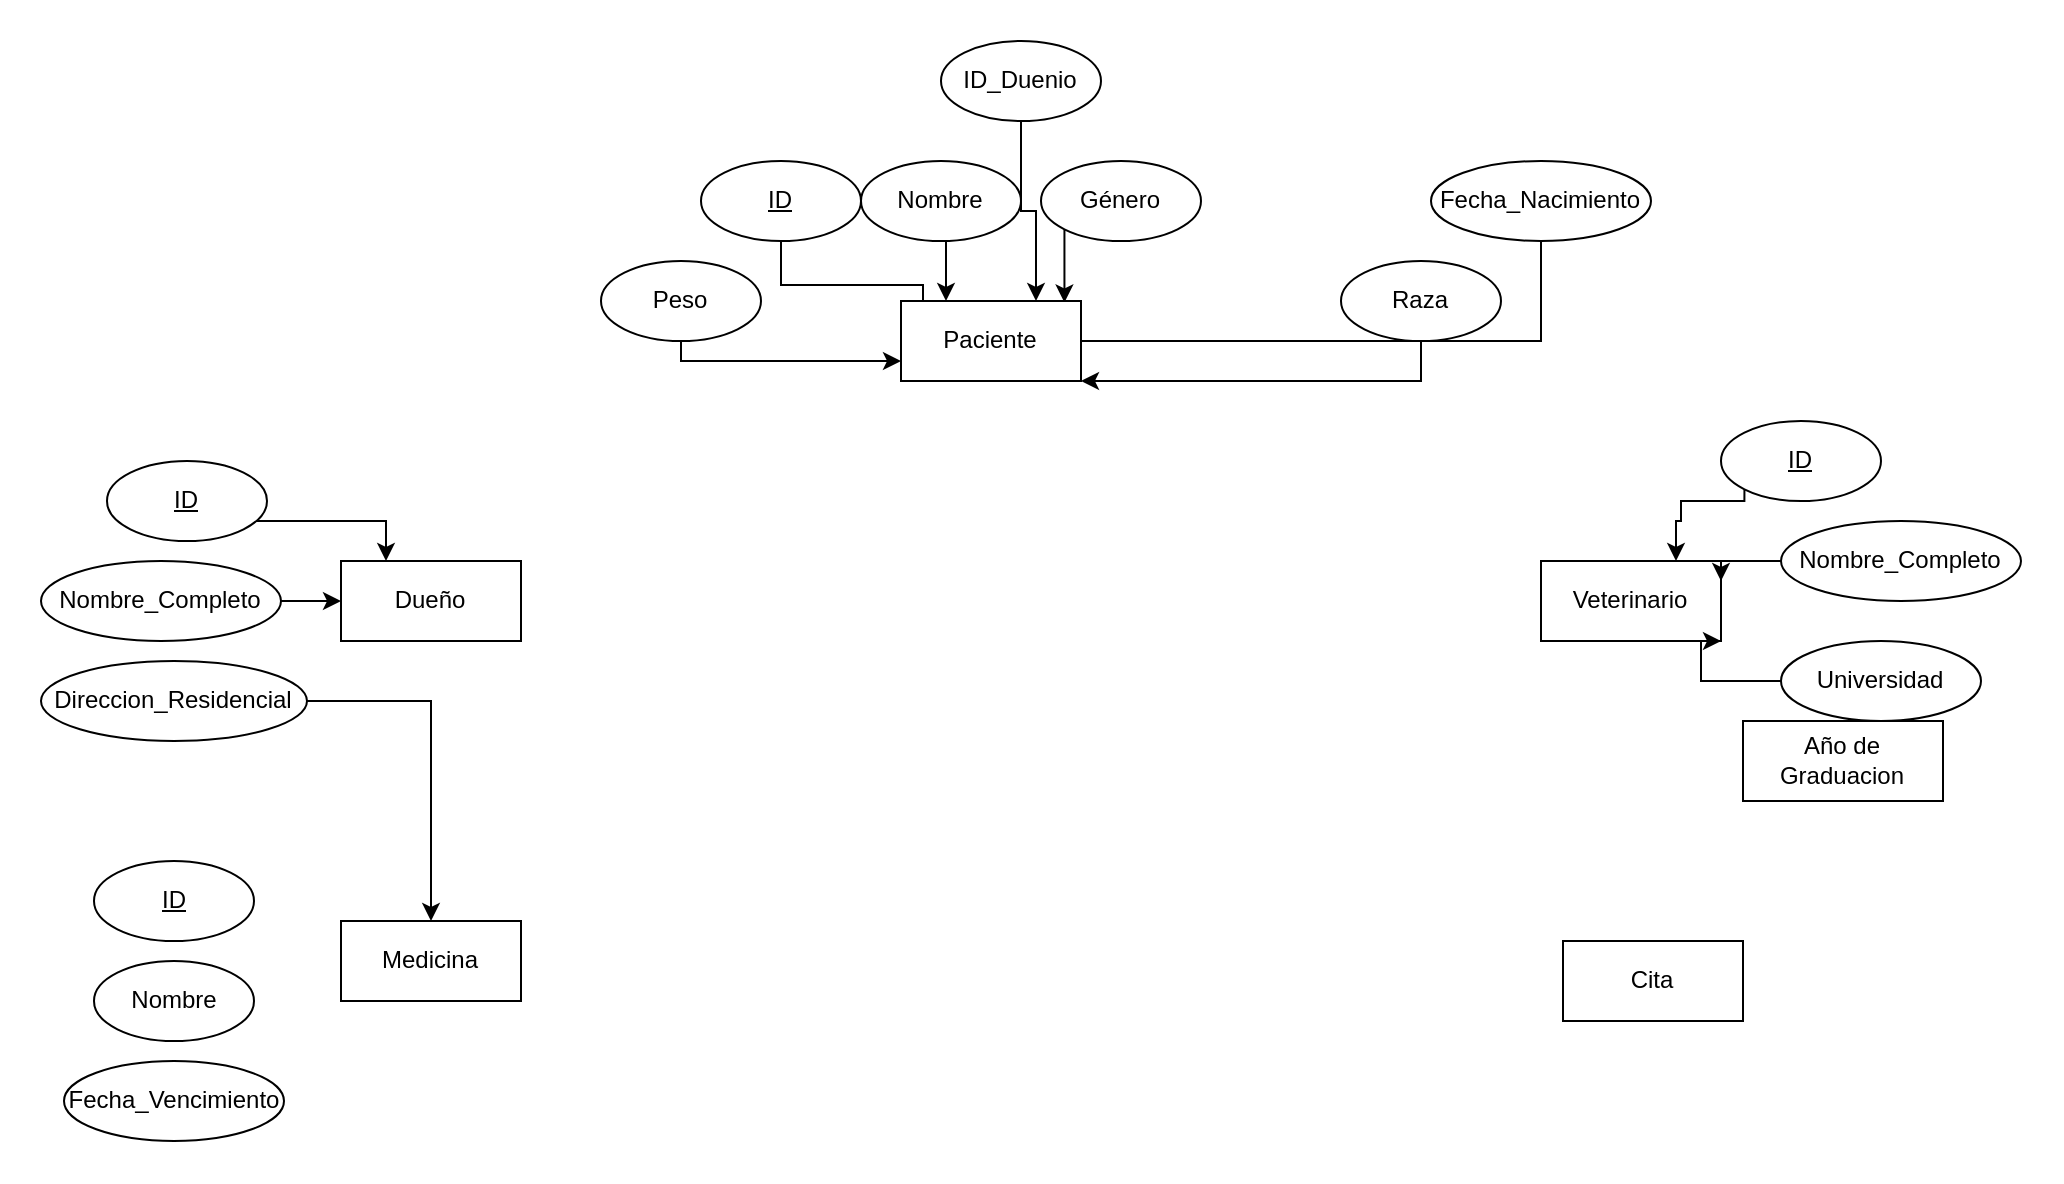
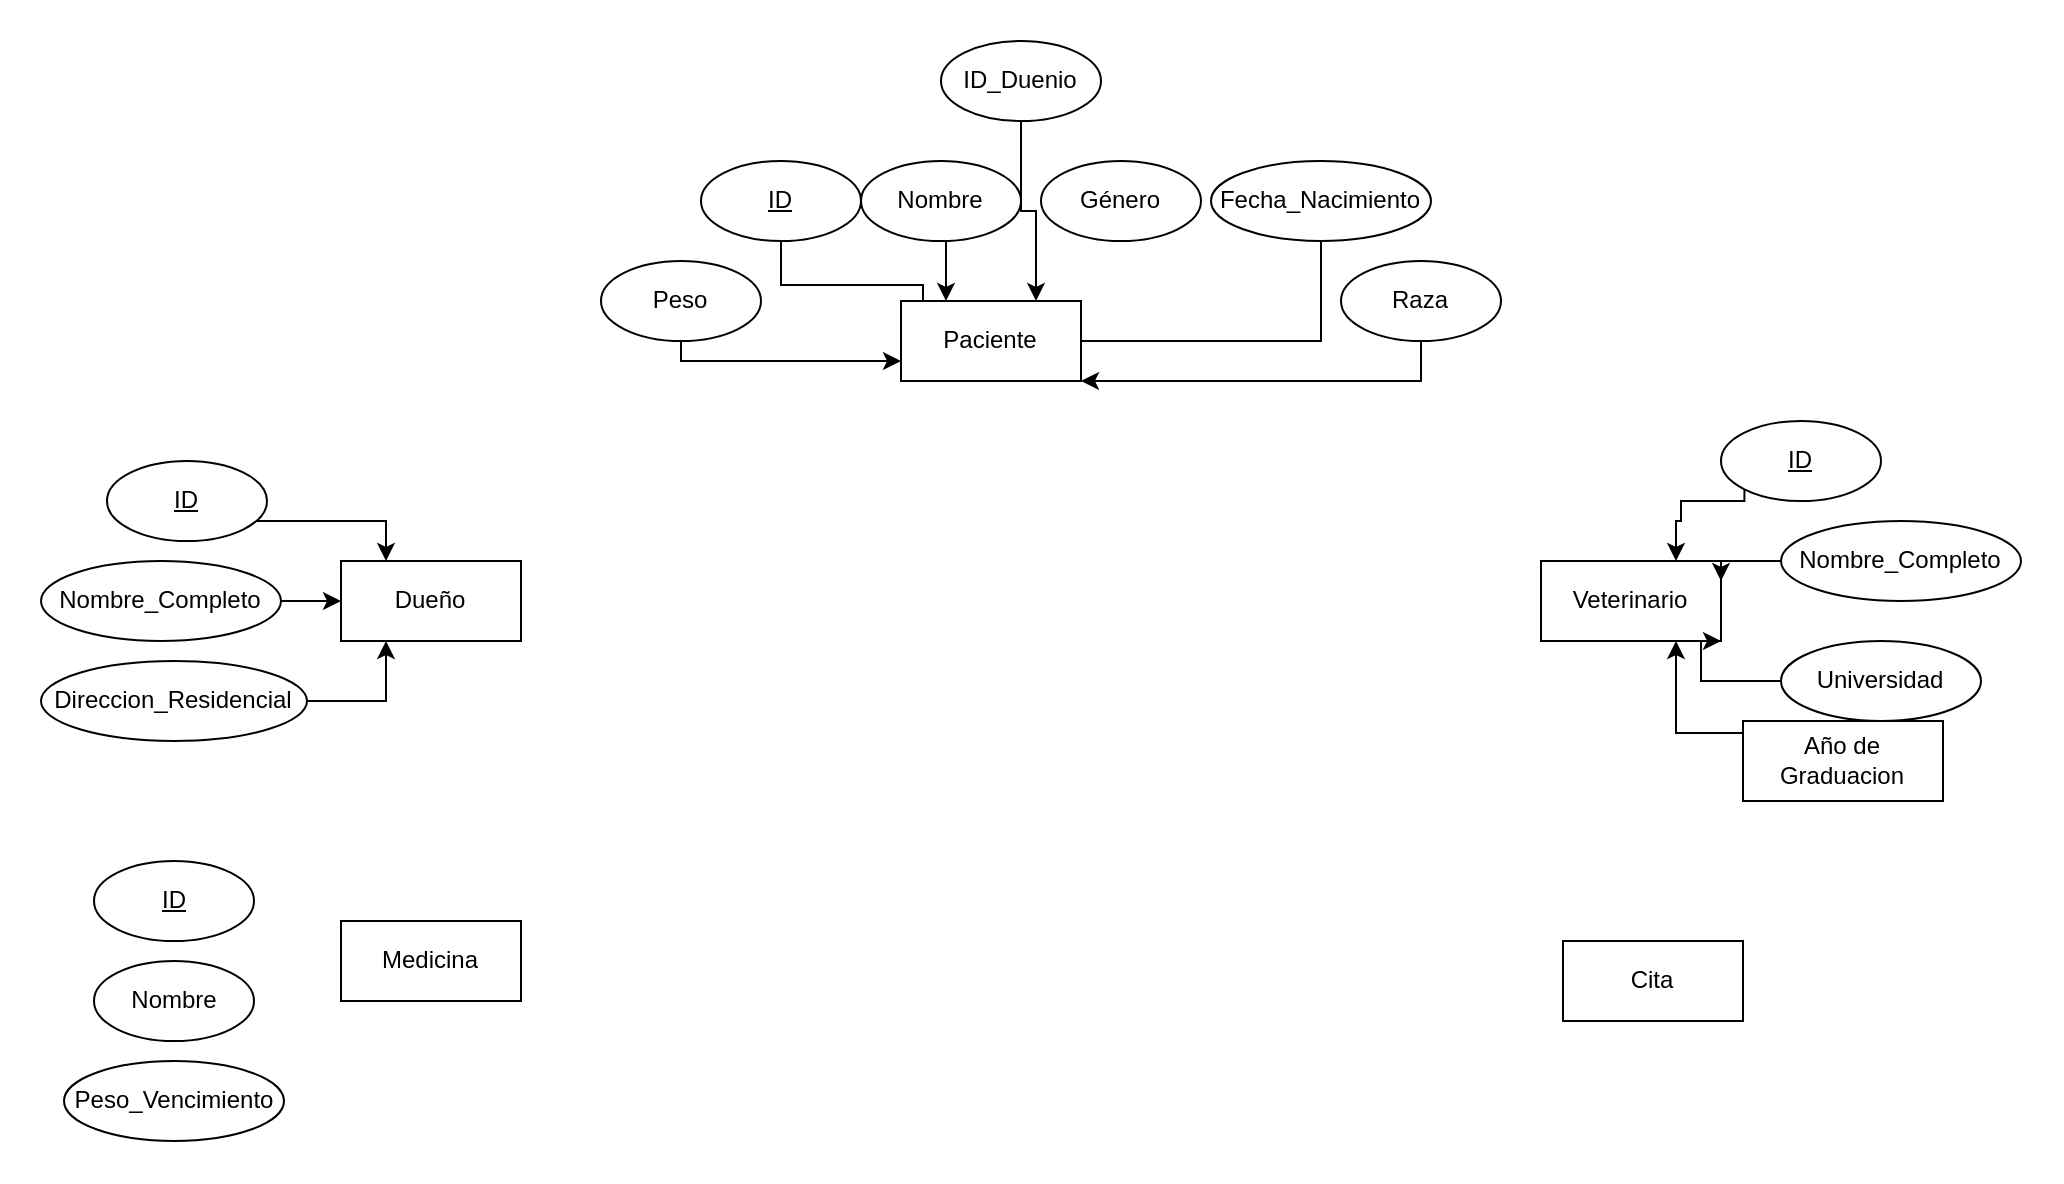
(1541, 201) -> (1321, 201)
(1064, 259) -> none
none -> (1676, 729)
(431, 780) -> (386, 679)
(175, 1101) -> (175, 1101)
